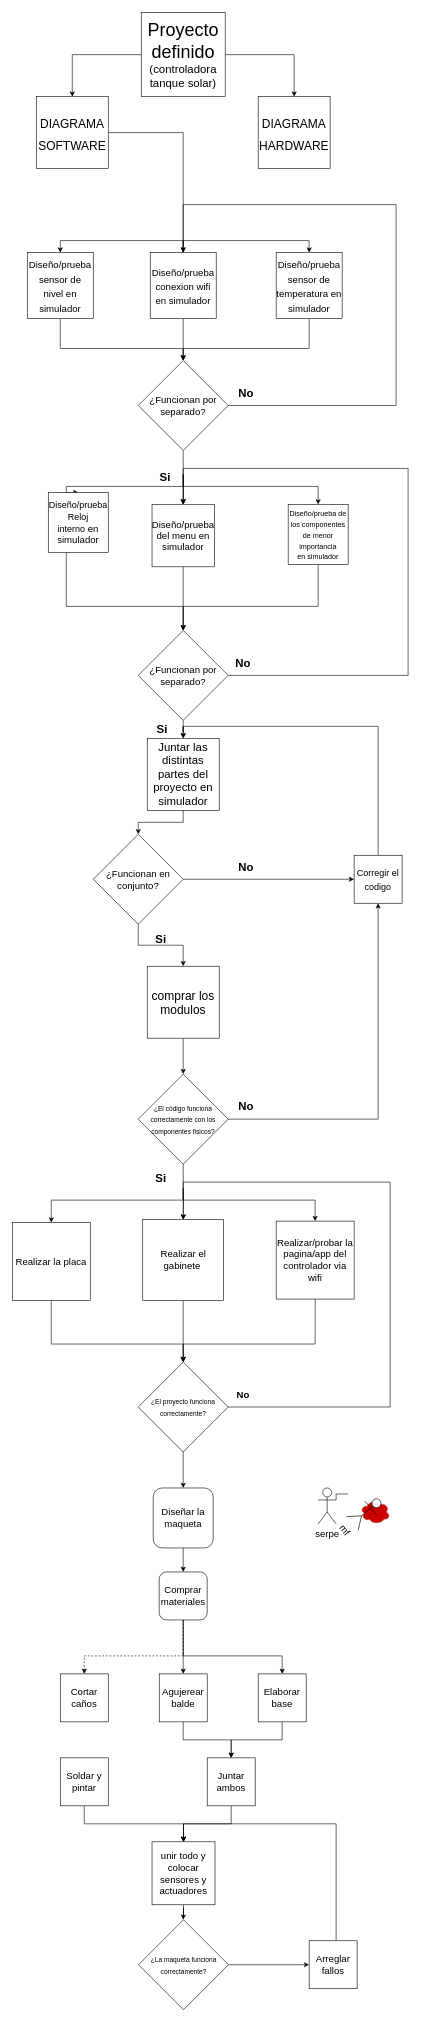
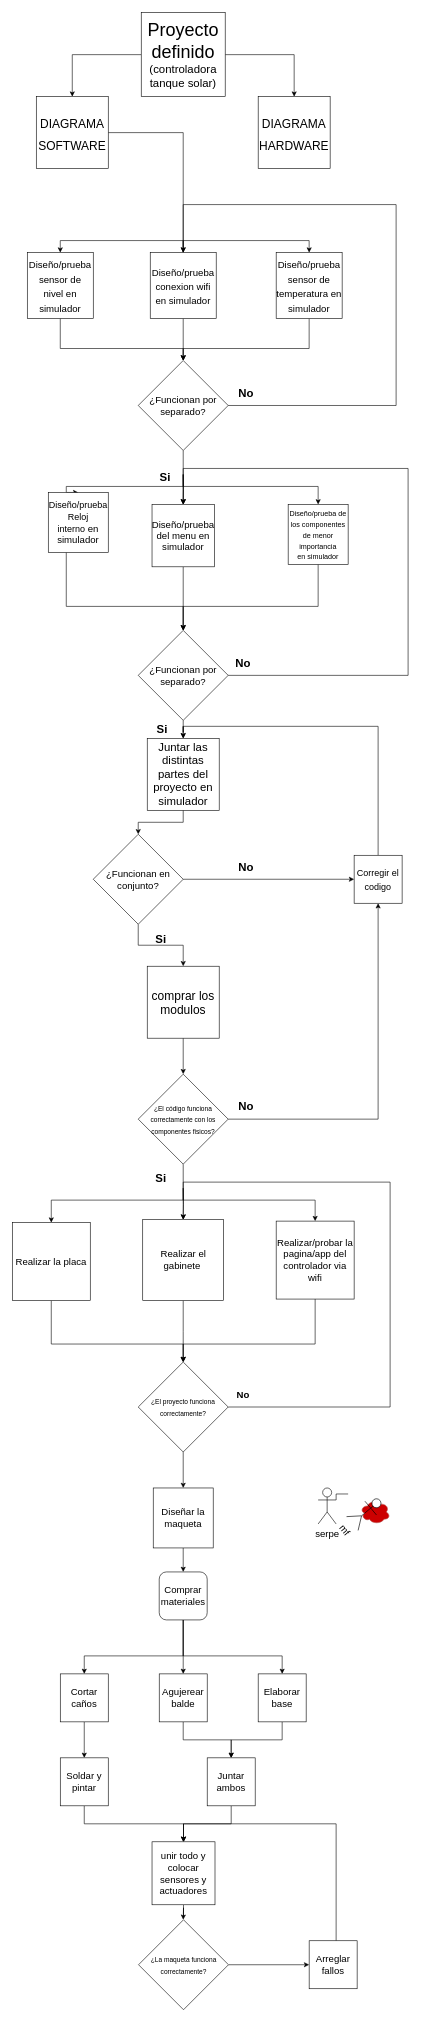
(183, 1518) -> (183, 1518)
(126, 1656) -> (126, 1656)
none -> (84, 1752)
